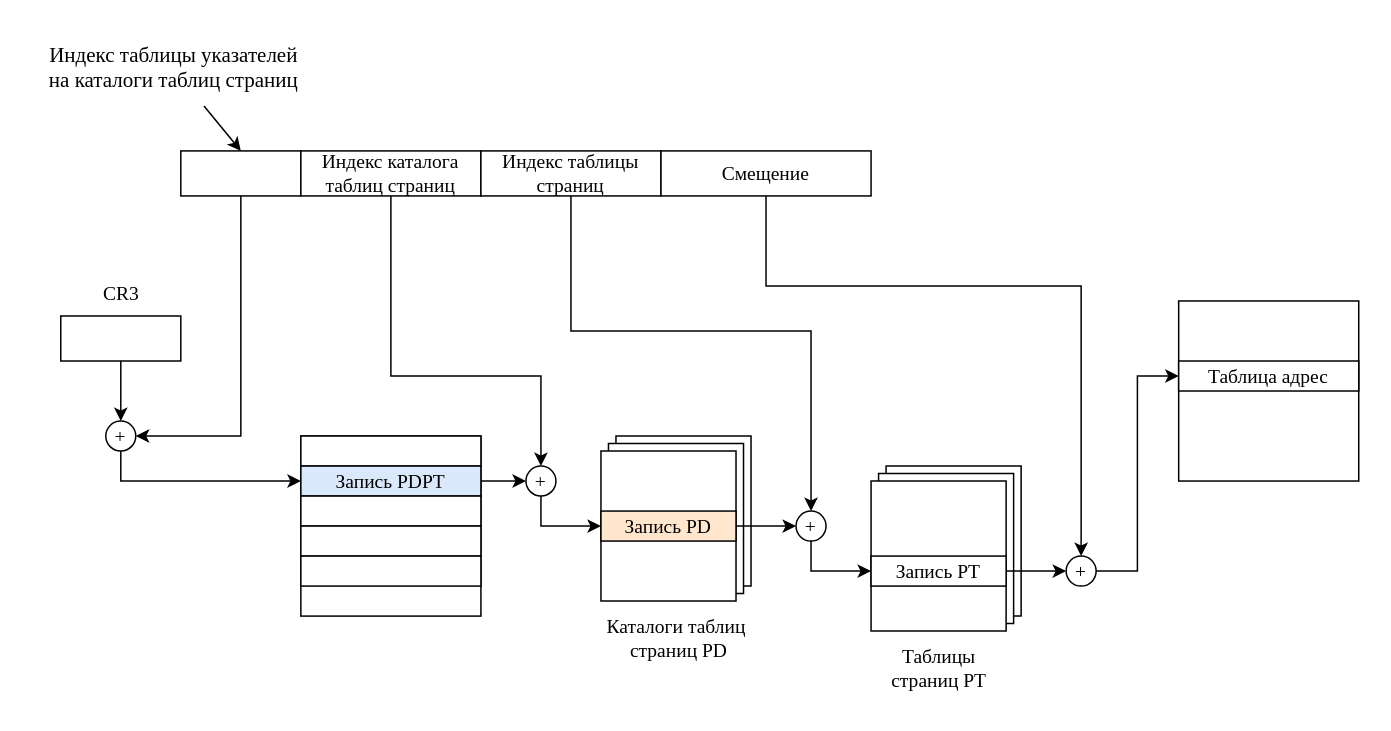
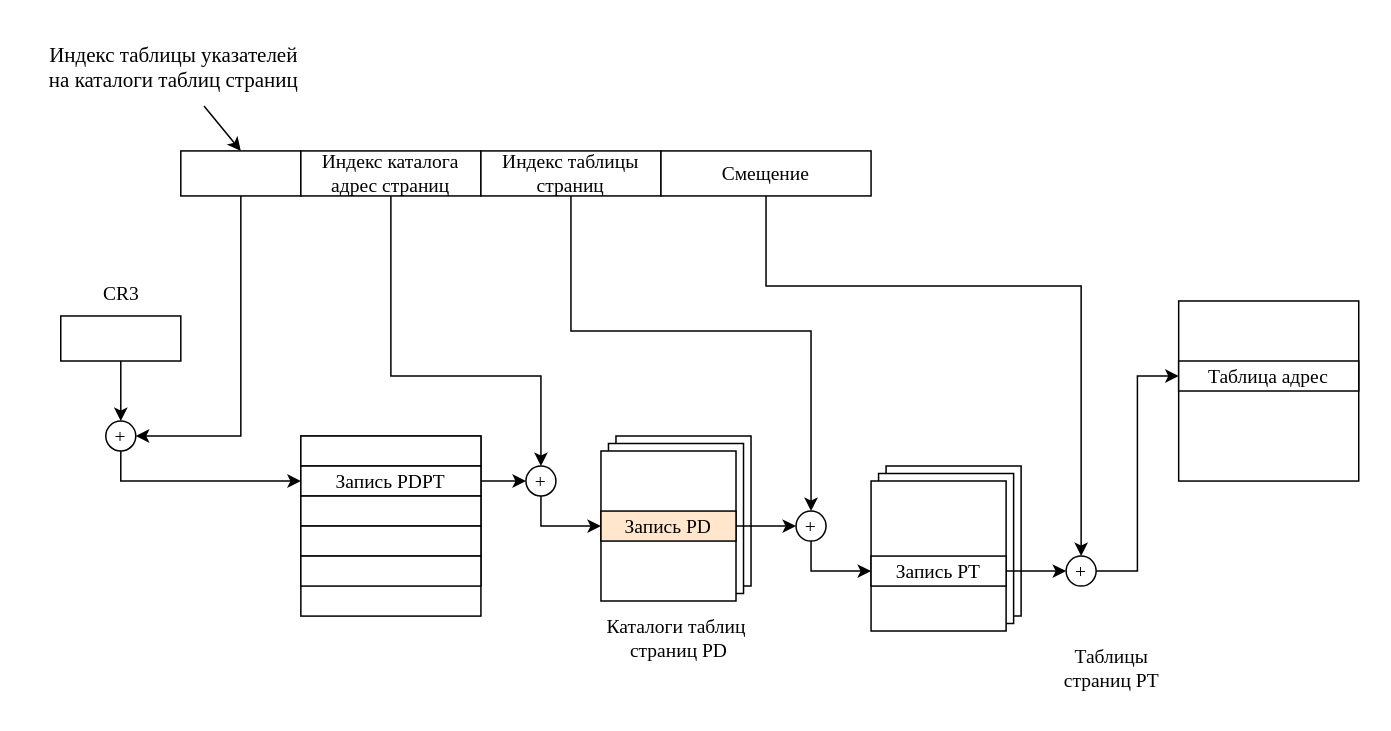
(391, 173) -> (391, 173)
(391, 481) -> (391, 481)
(938, 668) -> (1111, 668)
